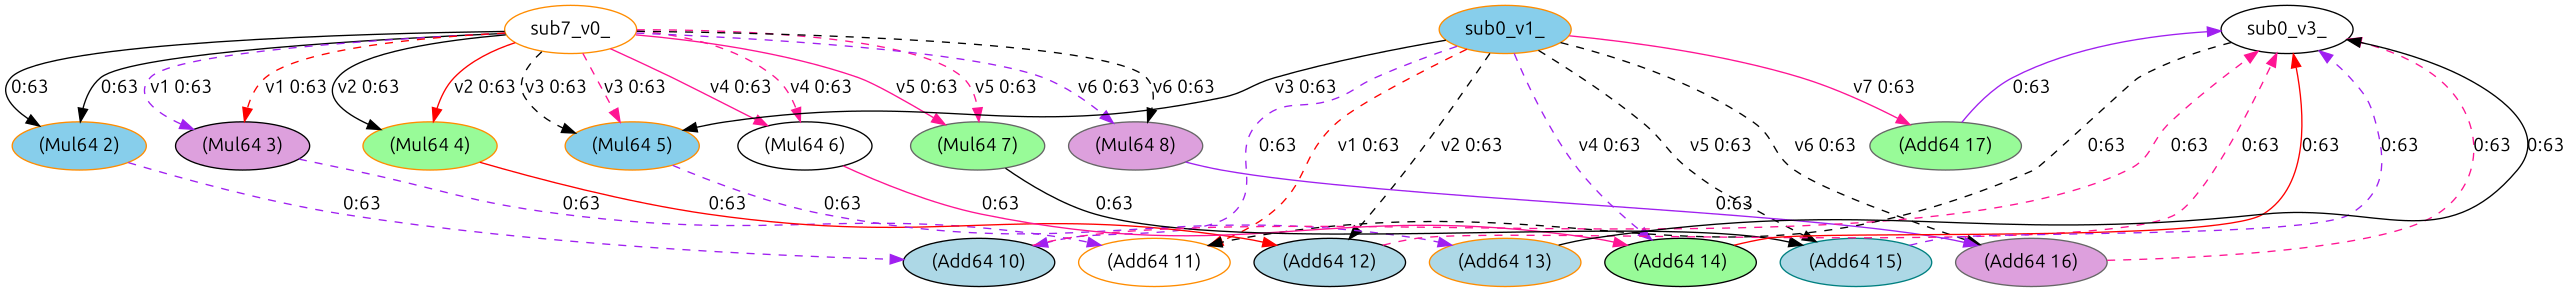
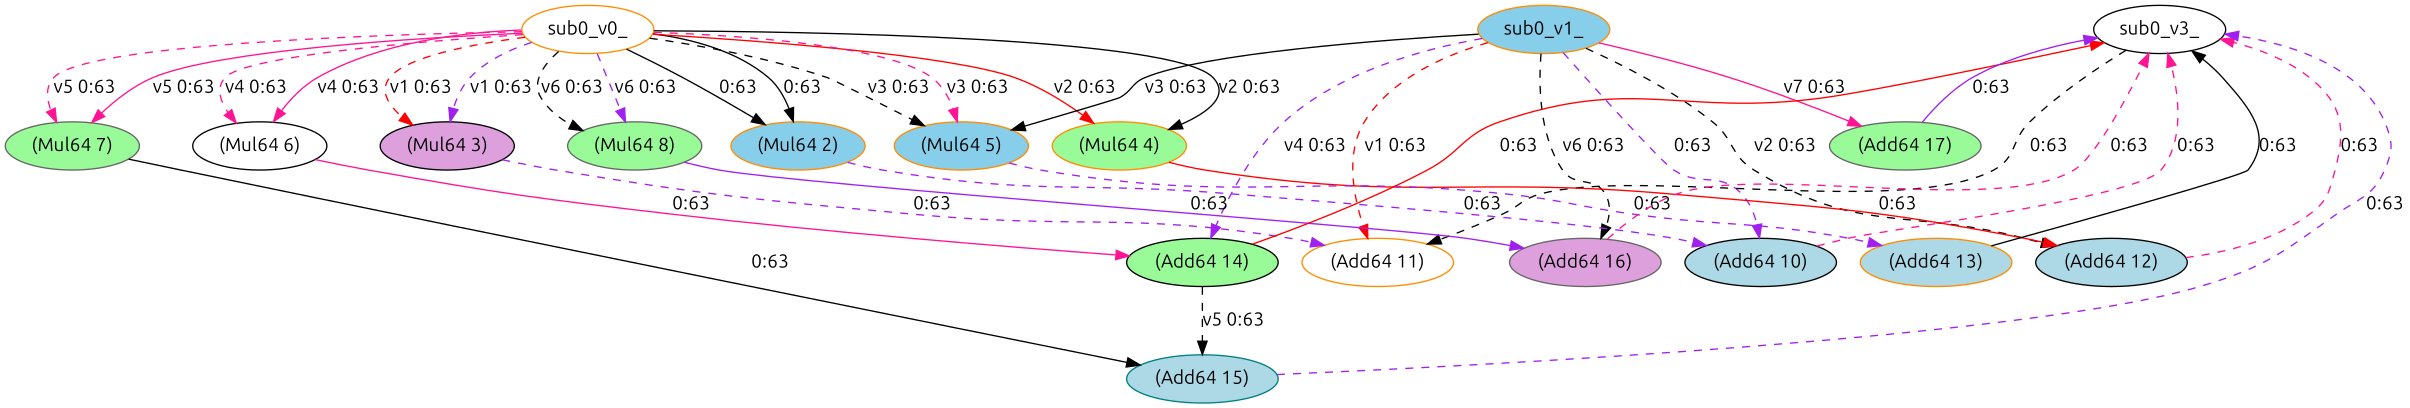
(571, 29) -> (588, 29)
(1136, 146) -> (635, 146)
(1668, 148) -> (1202, 314)
